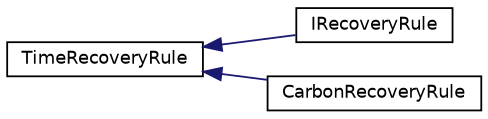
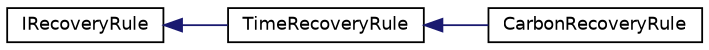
(259, 40) -> (205, 25)
